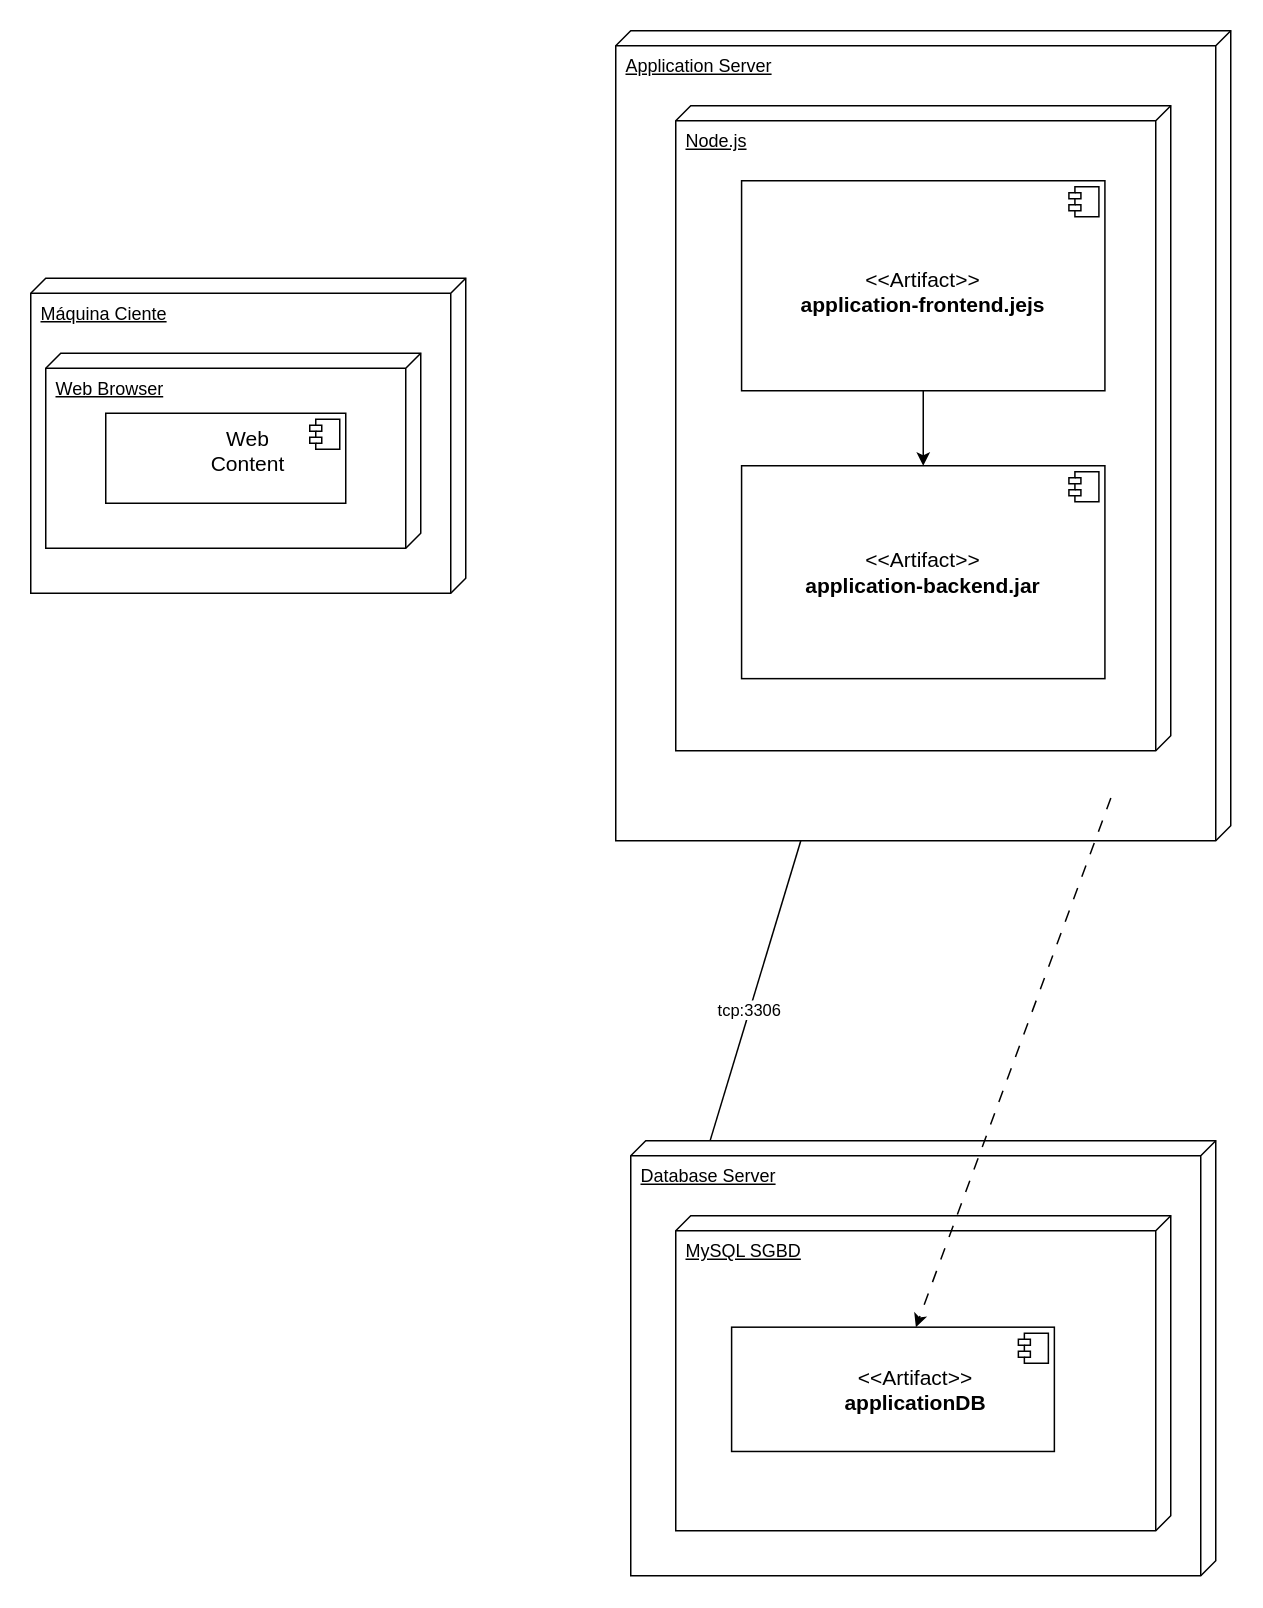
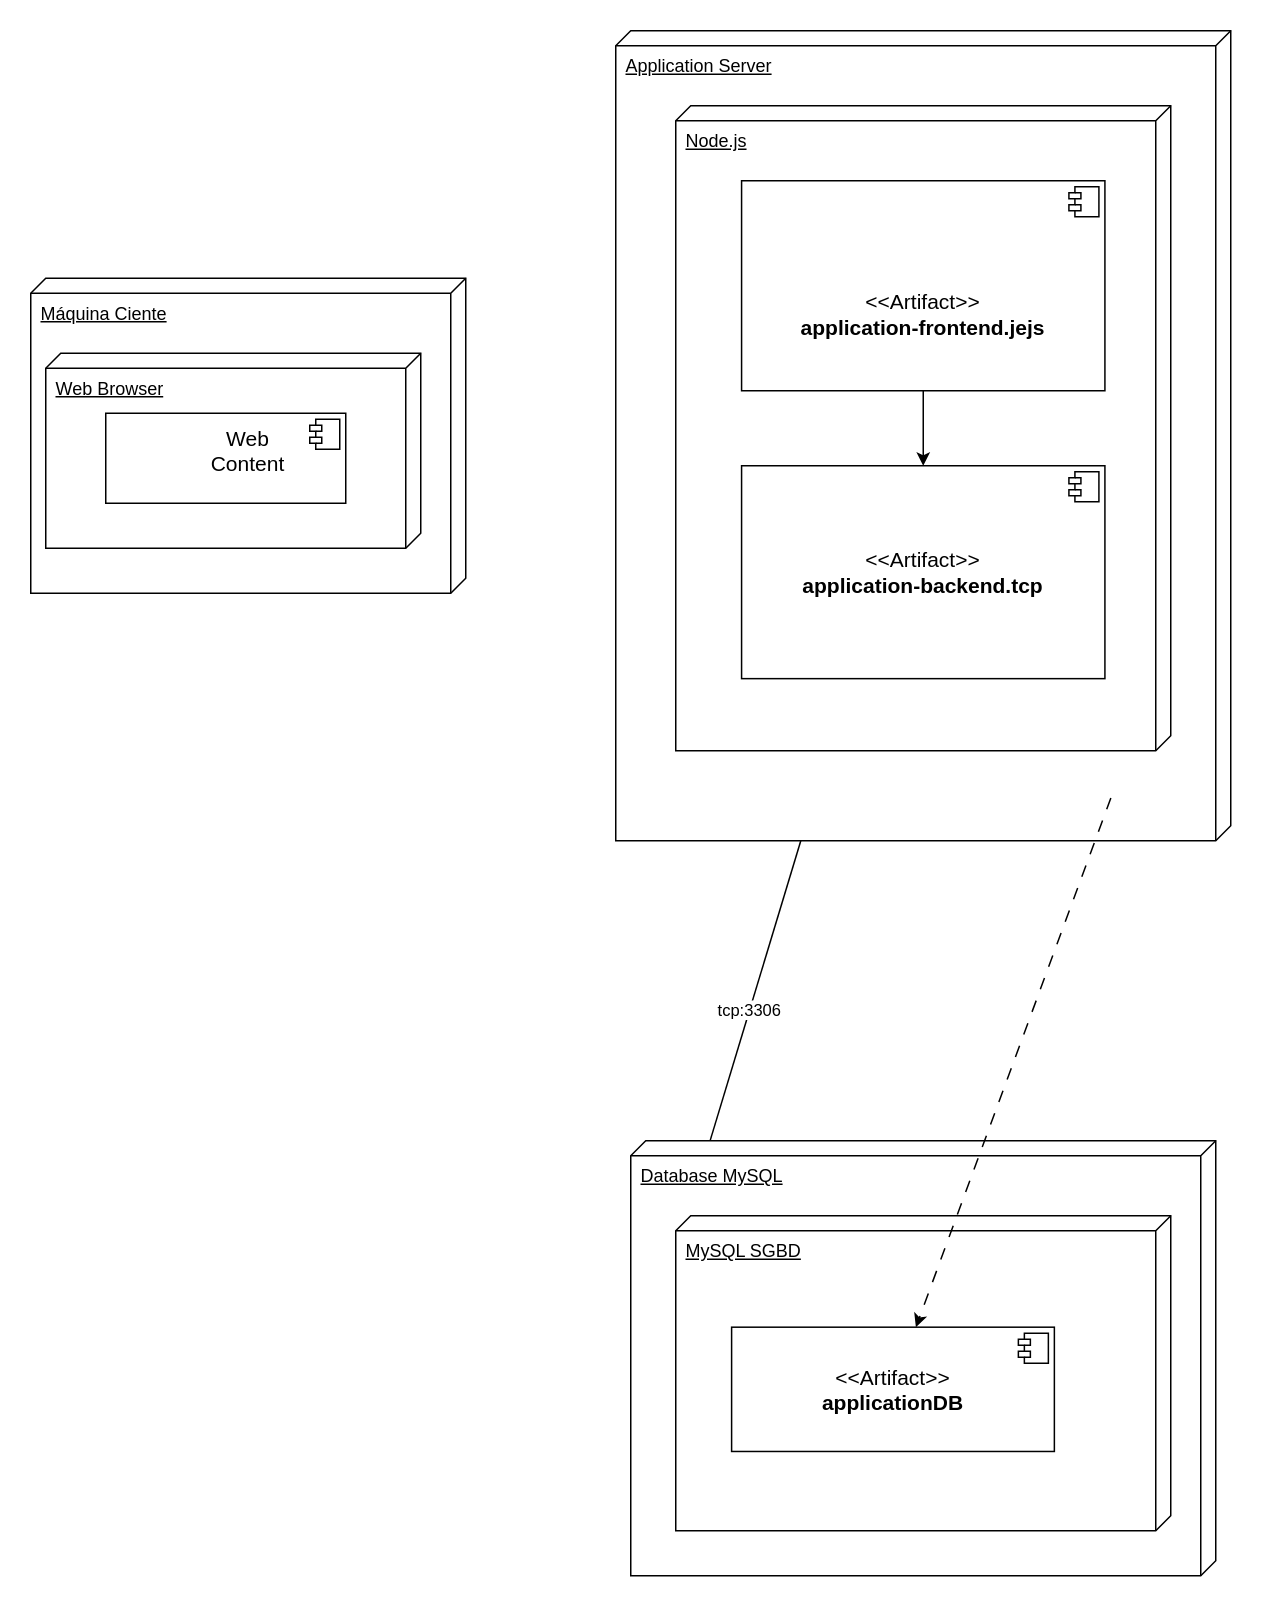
(923, 292) -> (923, 315)
(923, 572) -> (923, 572)
(715, 1177) -> (709, 1177)
(915, 1389) -> (893, 1389)
